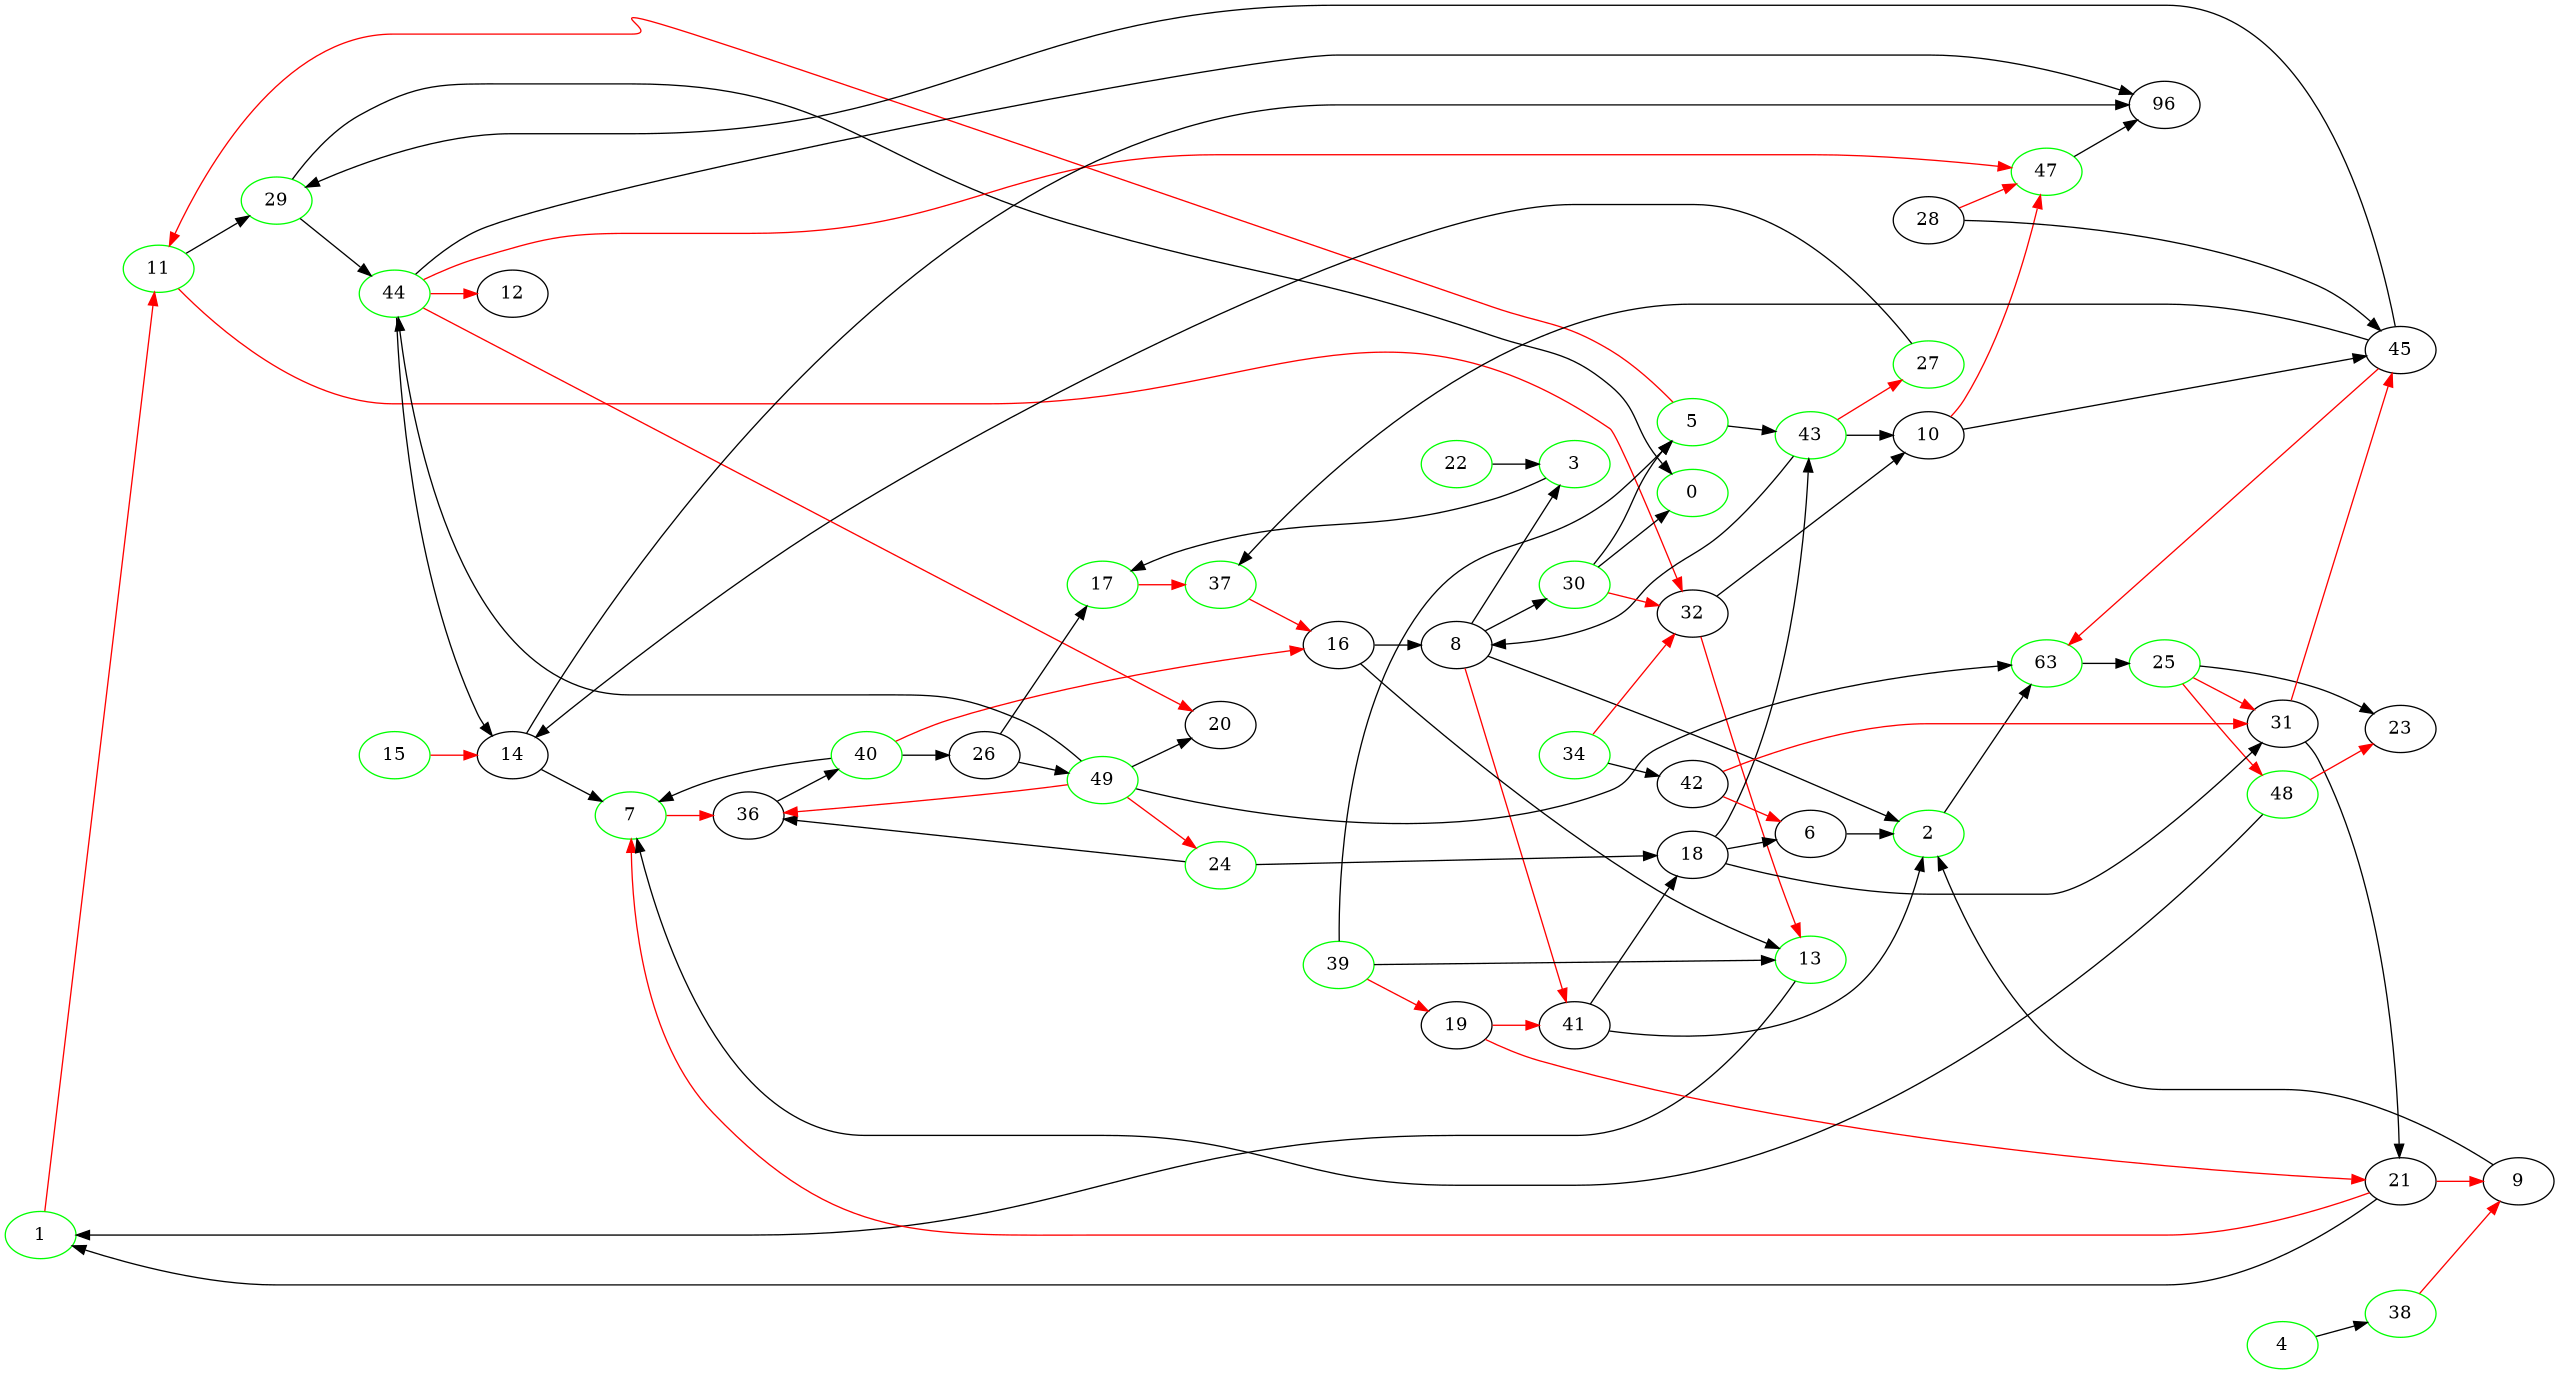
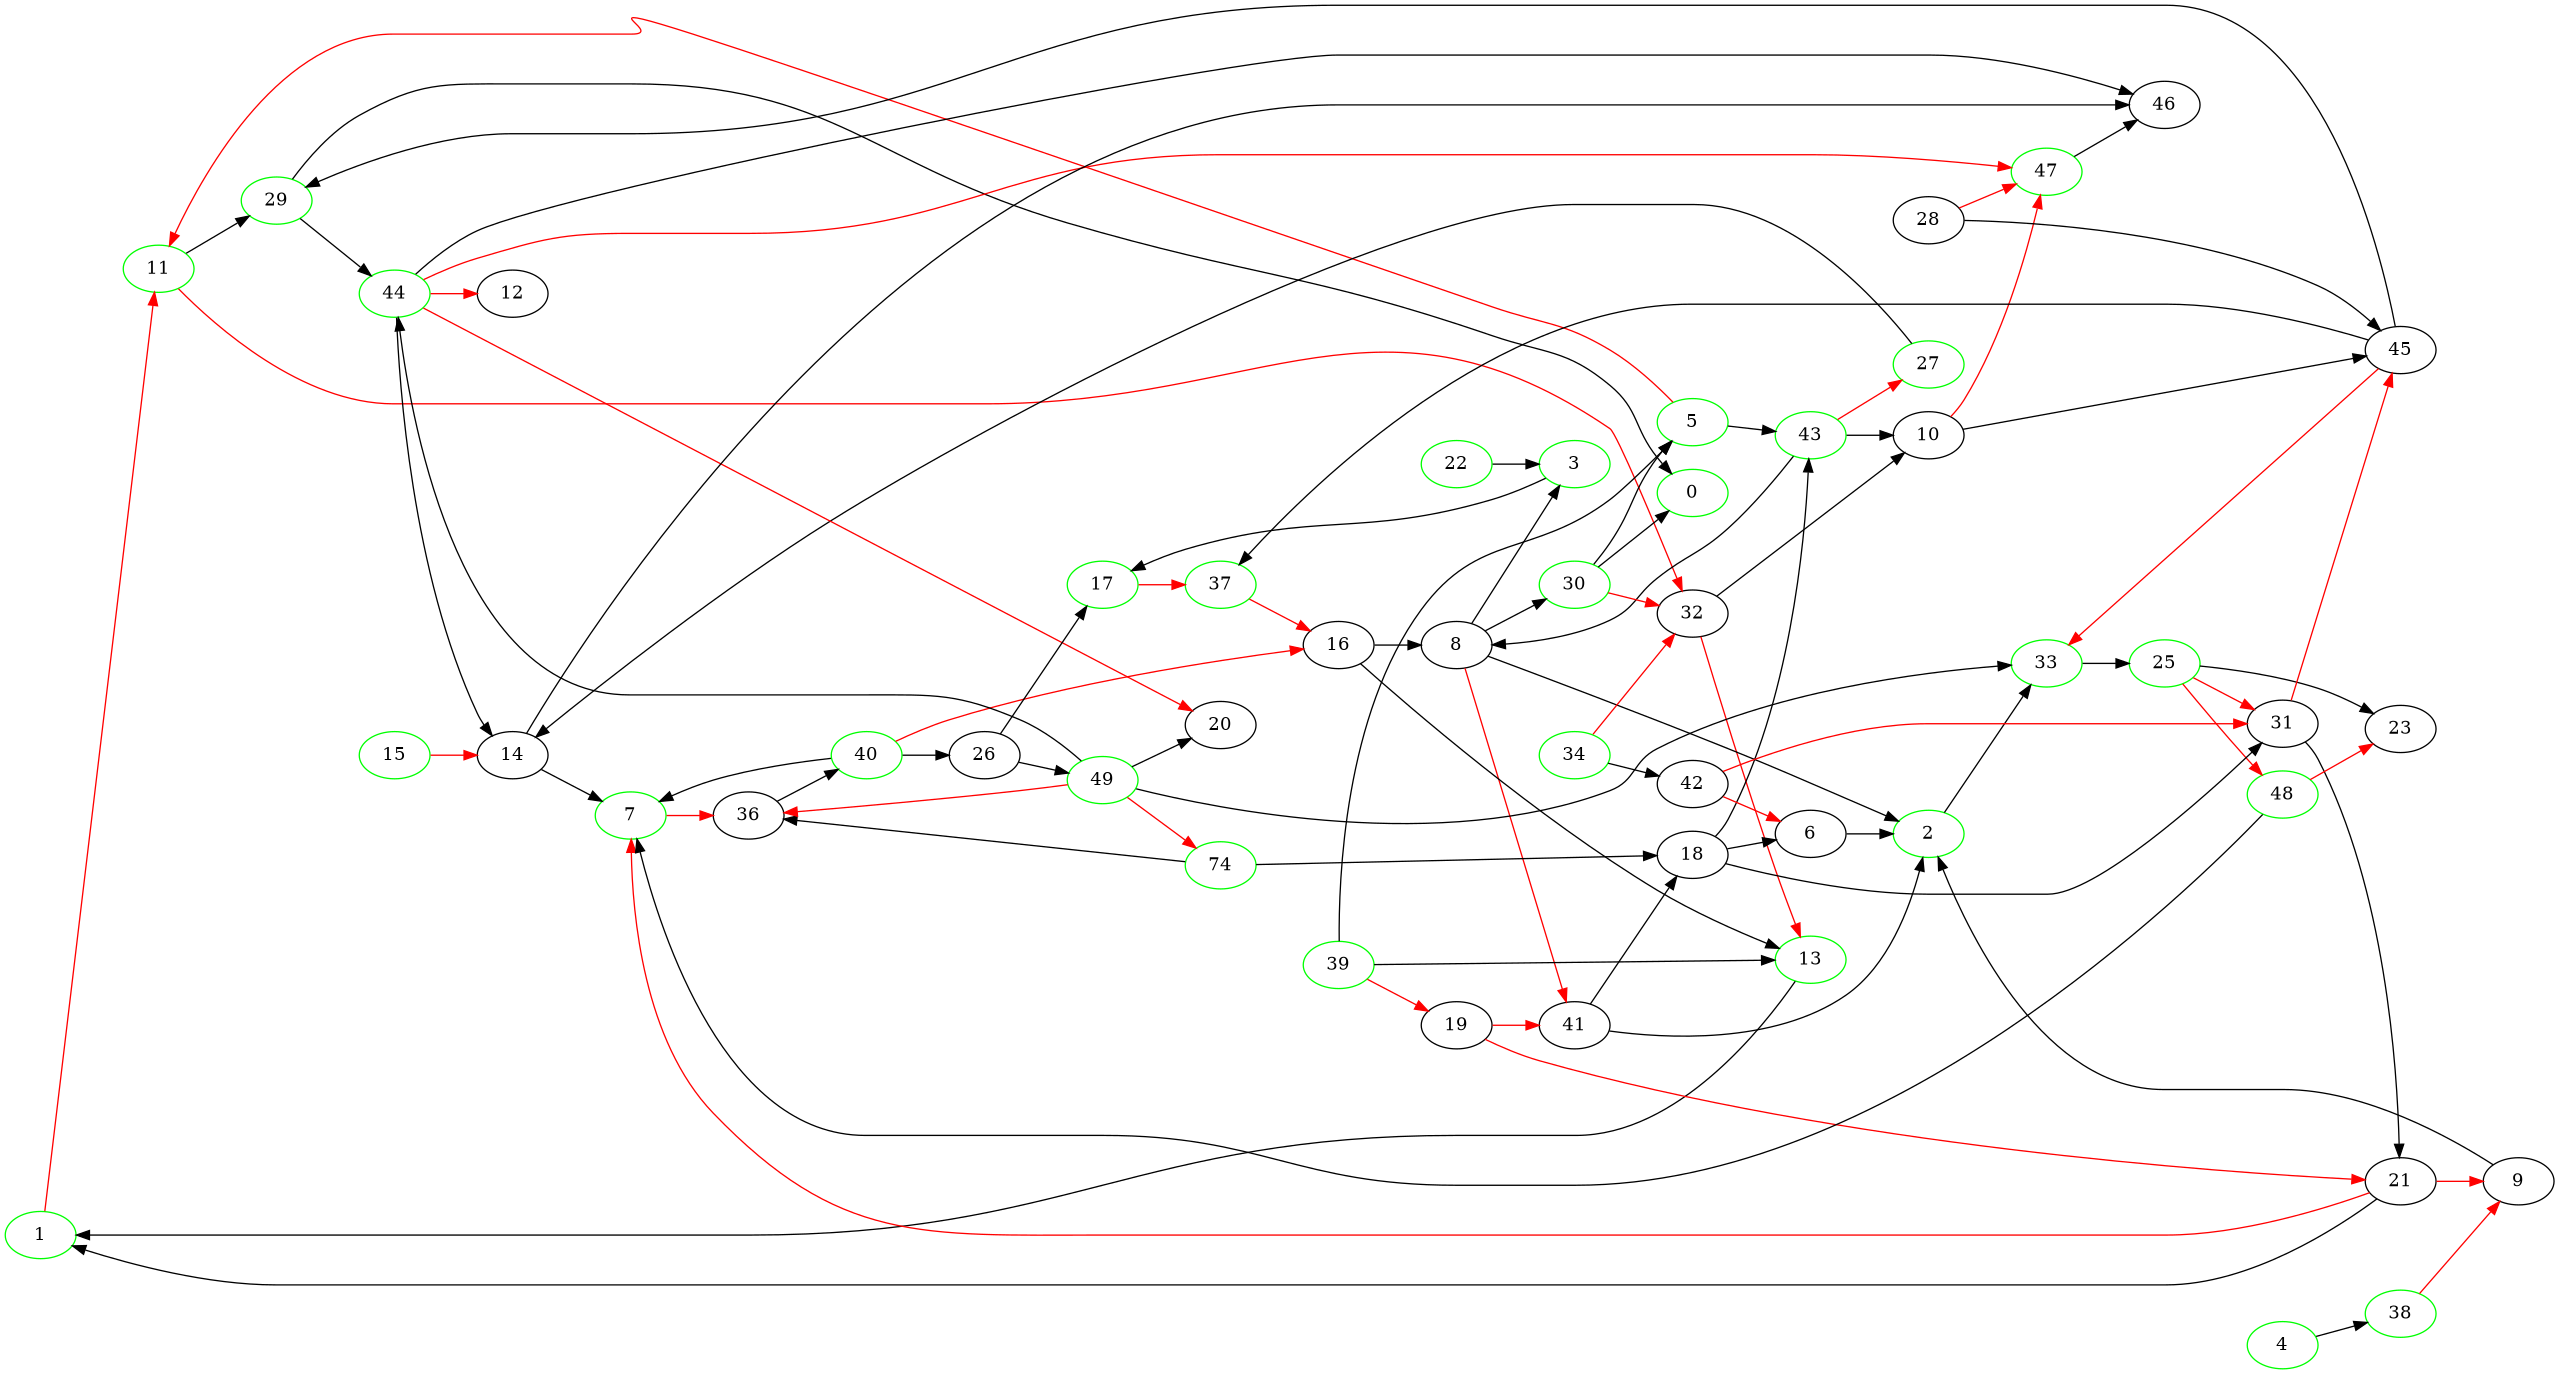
(2165, 105) -> (2165, 105)
(2047, 663) -> (2047, 663)
(1221, 865) -> (1221, 865)
